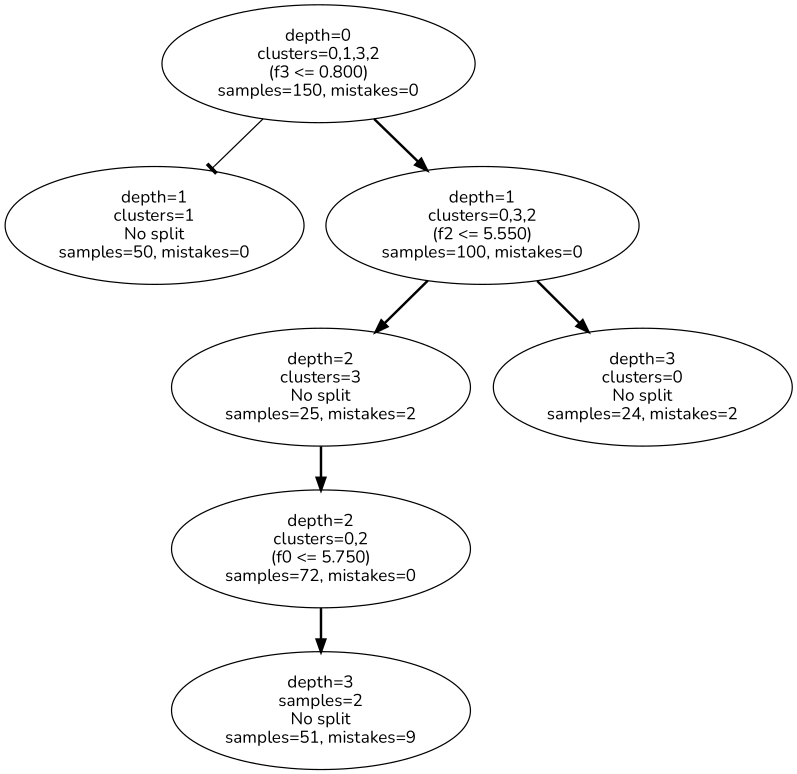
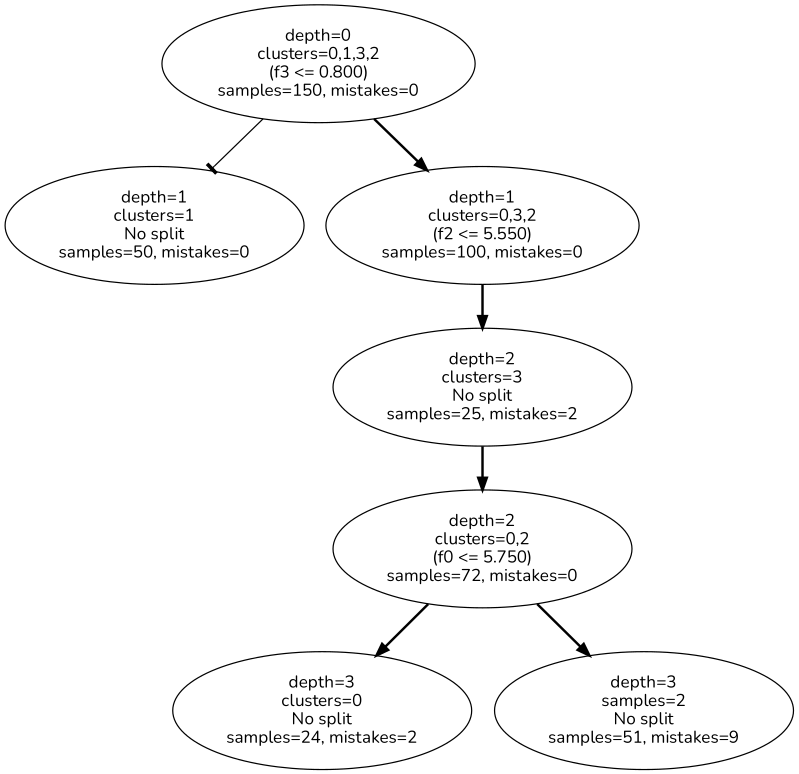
(558, 302) -> (407, 625)
